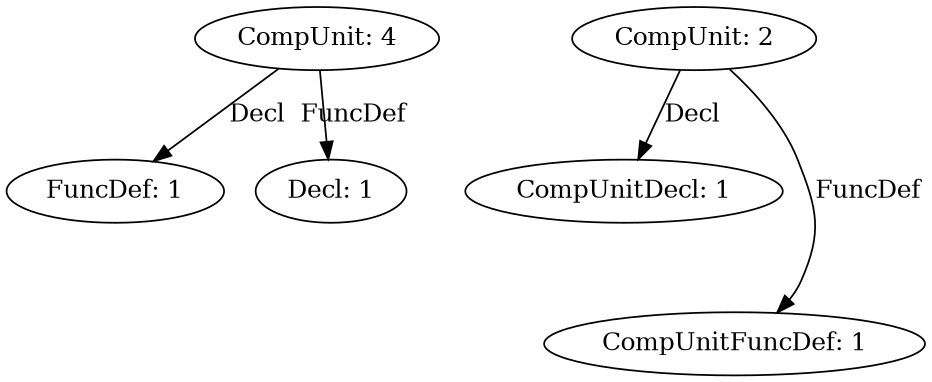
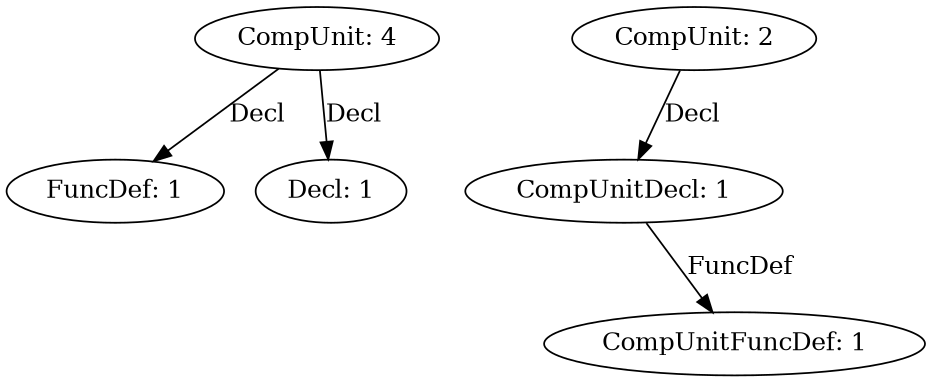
(354, 115) -> (354, 115)
(804, 176) -> (674, 261)
